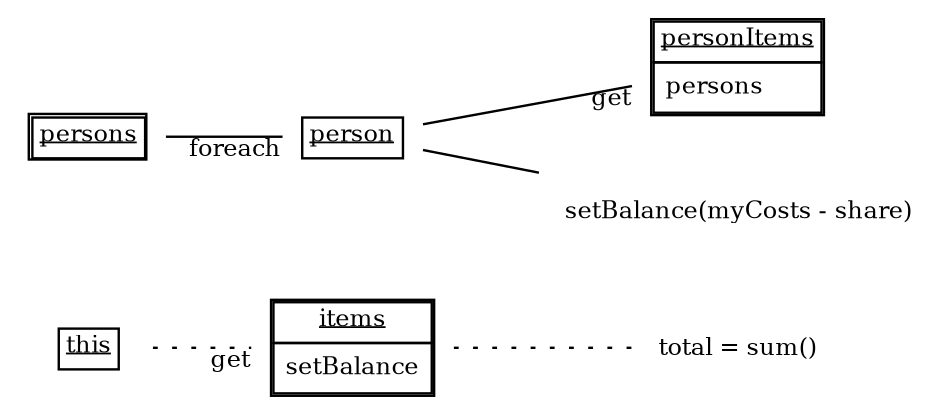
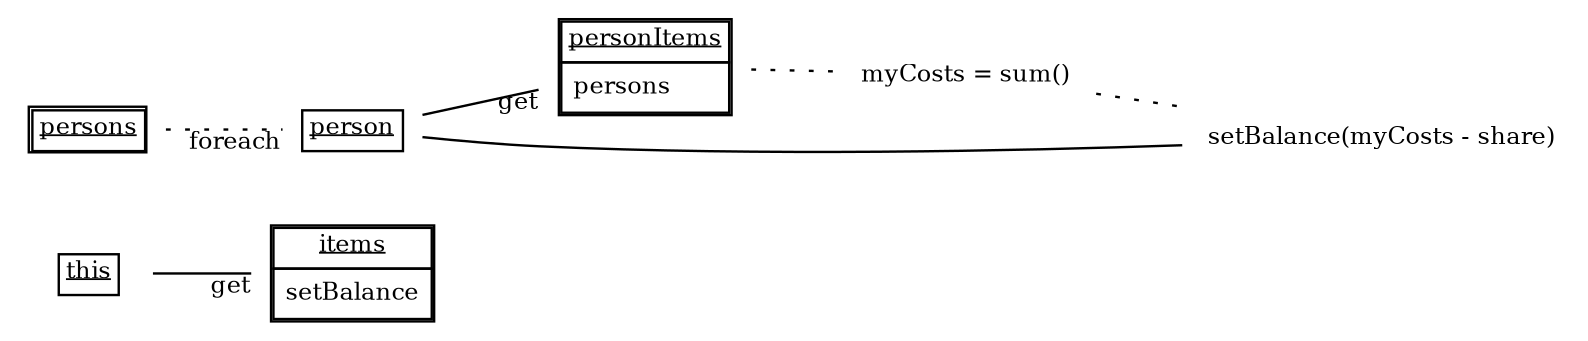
none -> (967, 74)
(224, 137) -> (224, 130)
(202, 348) -> (202, 273)
(738, 348) -> none
